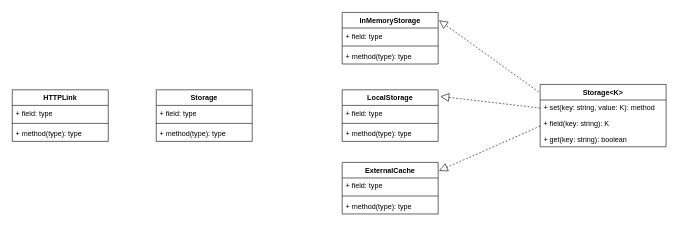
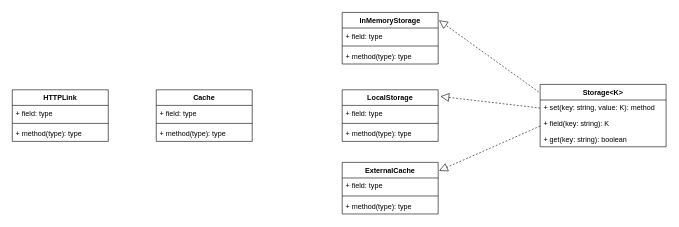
(204, 98) -> (204, 98)
